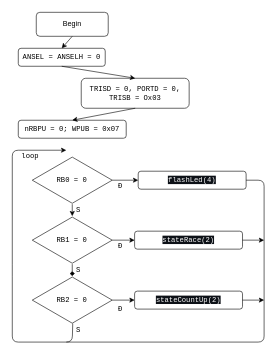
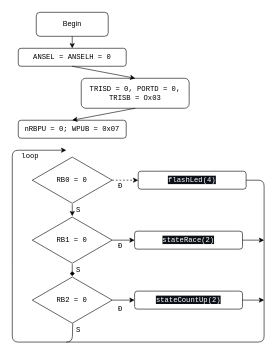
(62, 57) -> (72, 57)
(123, 180) -> (123, 180)
